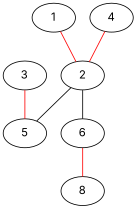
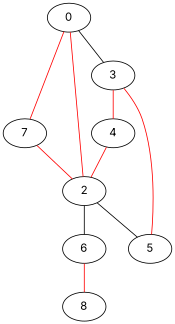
(54, 18) -> (25, 133)
none -> (69, 18)
none -> (113, 104)
